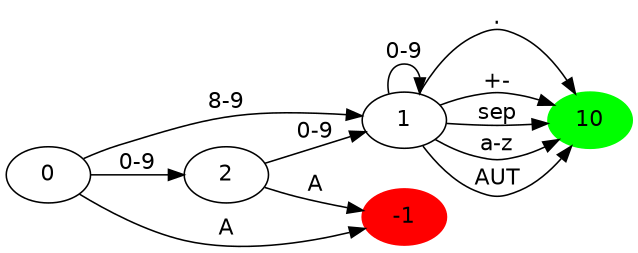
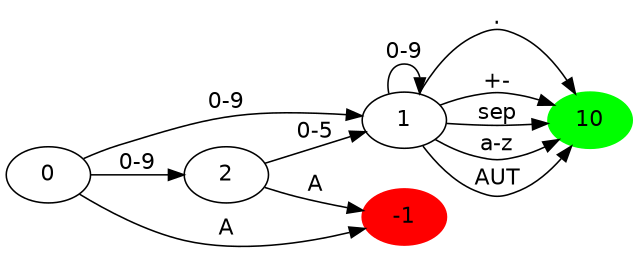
(226, 102) -> (226, 102)
(315, 132) -> (315, 132)
